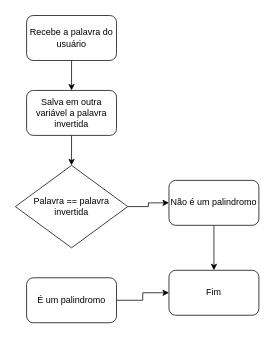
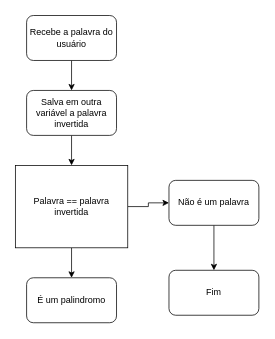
(214, 203) -> (214, 203)
(72, 207) -> (72, 207)
none -> (72, 260)
(143, 299) -> none
